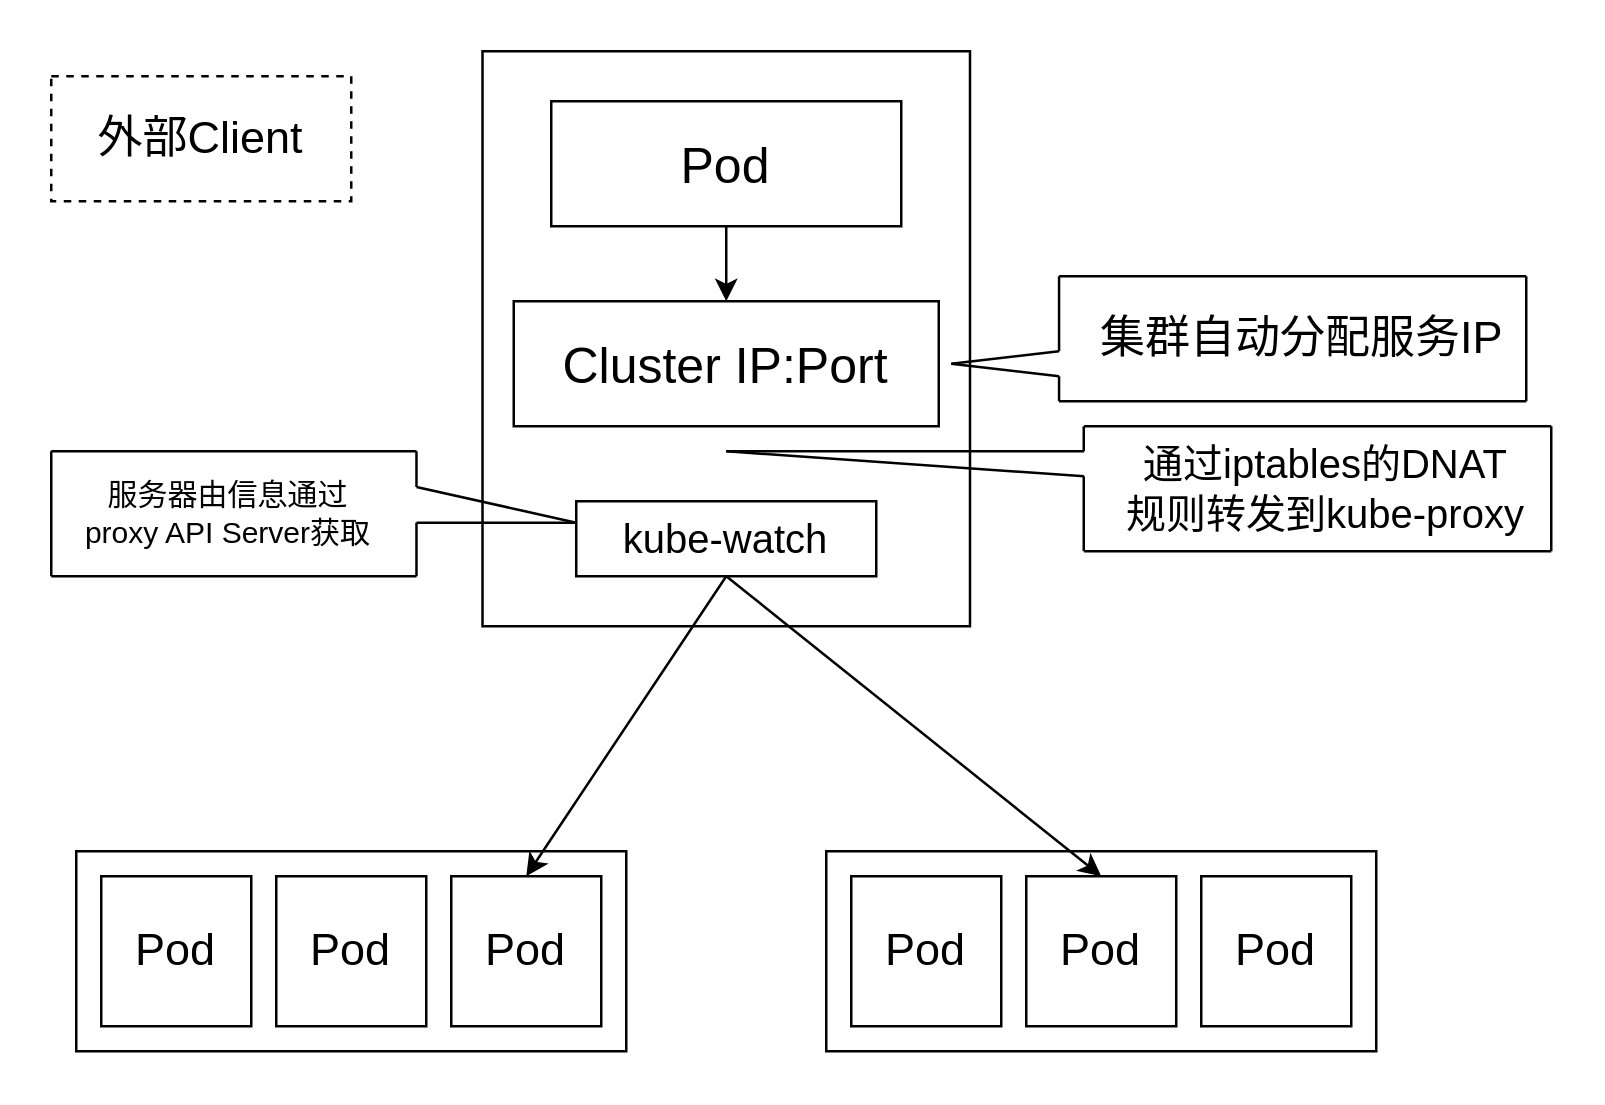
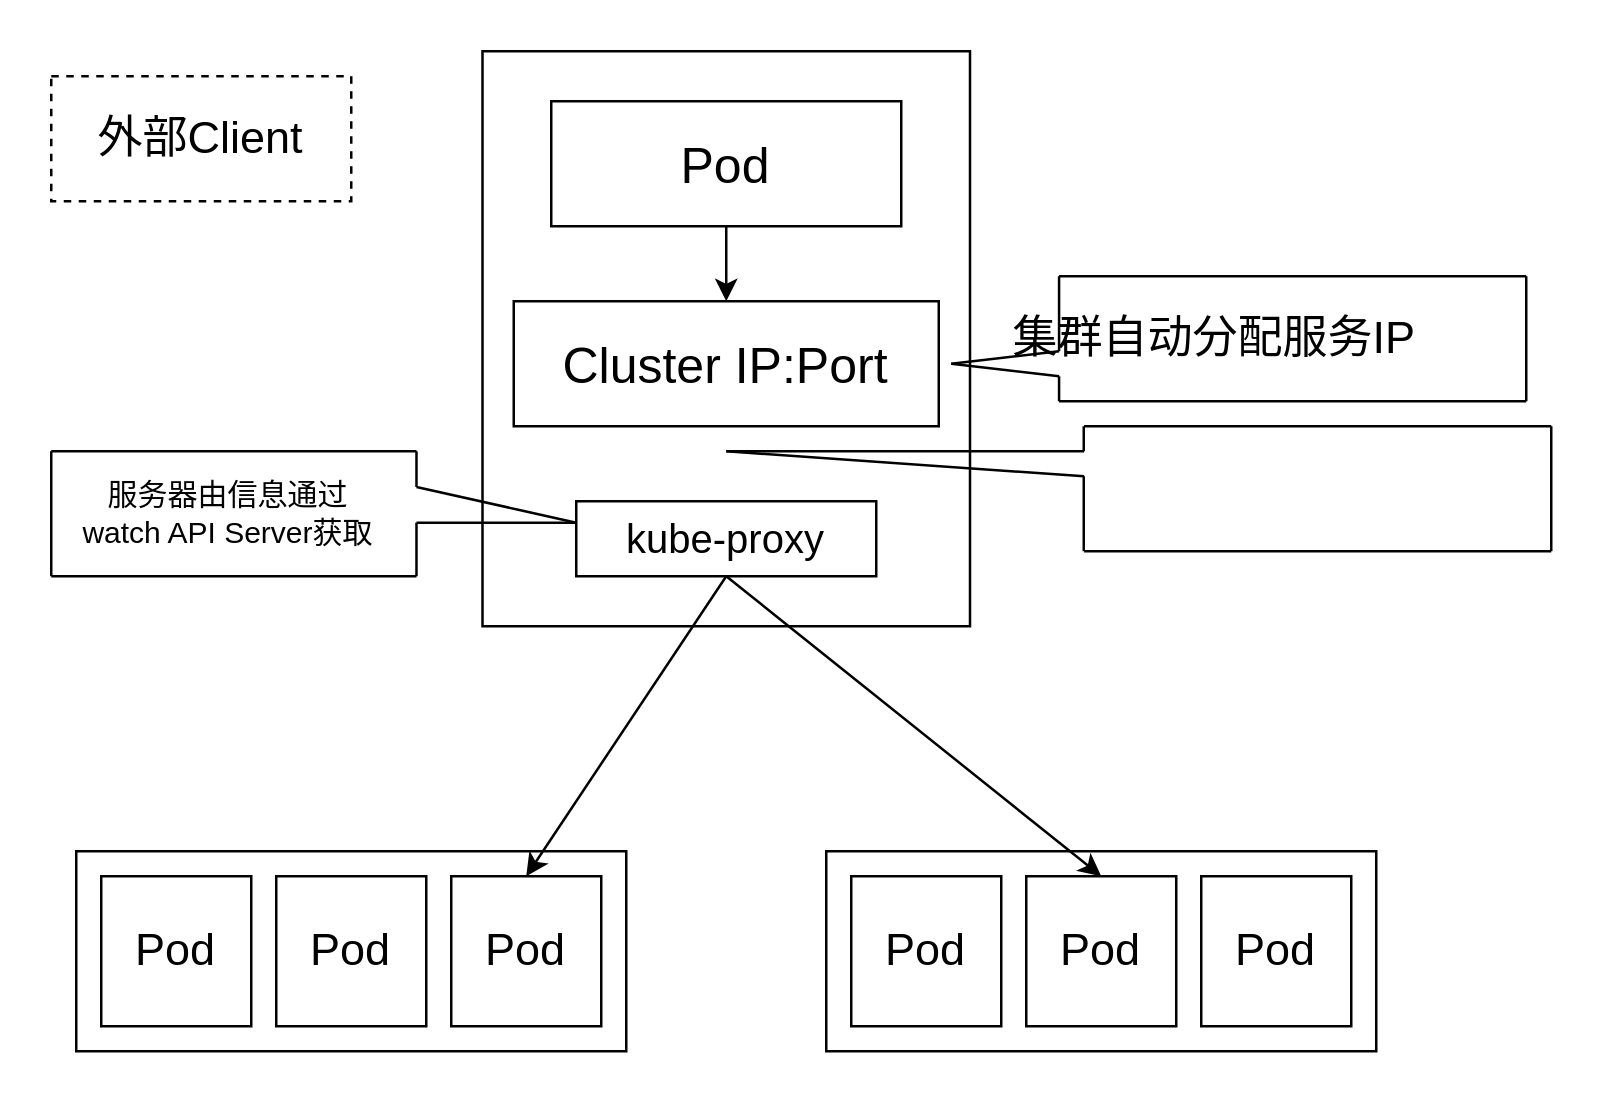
(1301, 339) -> (1214, 339)
(1326, 489) -> none
(229, 514) -> (229, 514)
(726, 539) -> (726, 539)
